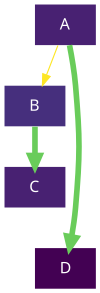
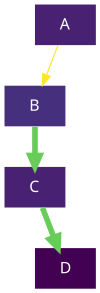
(79, 141) -> (48, 223)
